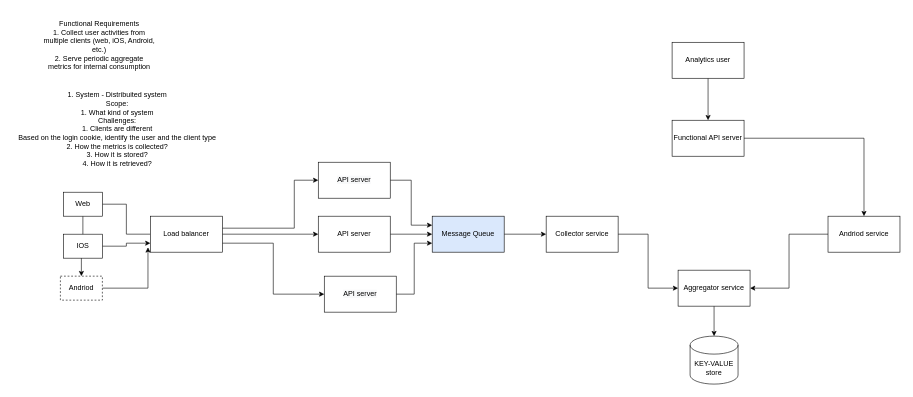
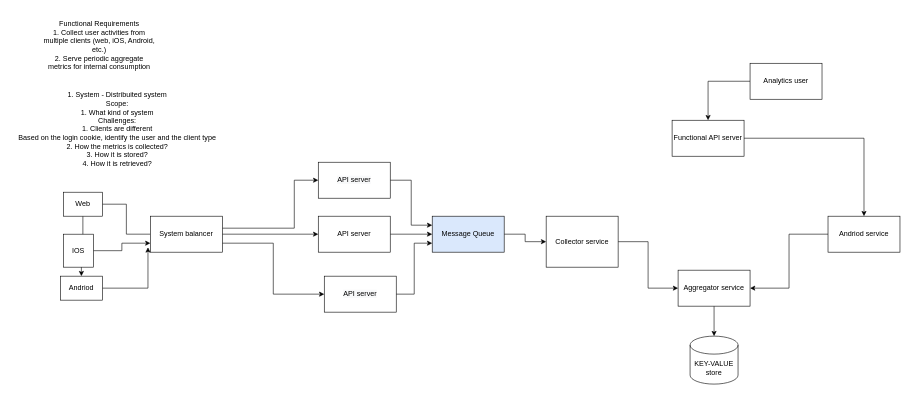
(708, 60) -> (786, 81)
(186, 234) -> (186, 234)
(582, 234) -> (582, 242)
(83, 246) -> (78, 251)
(81, 288) -> (81, 288)
